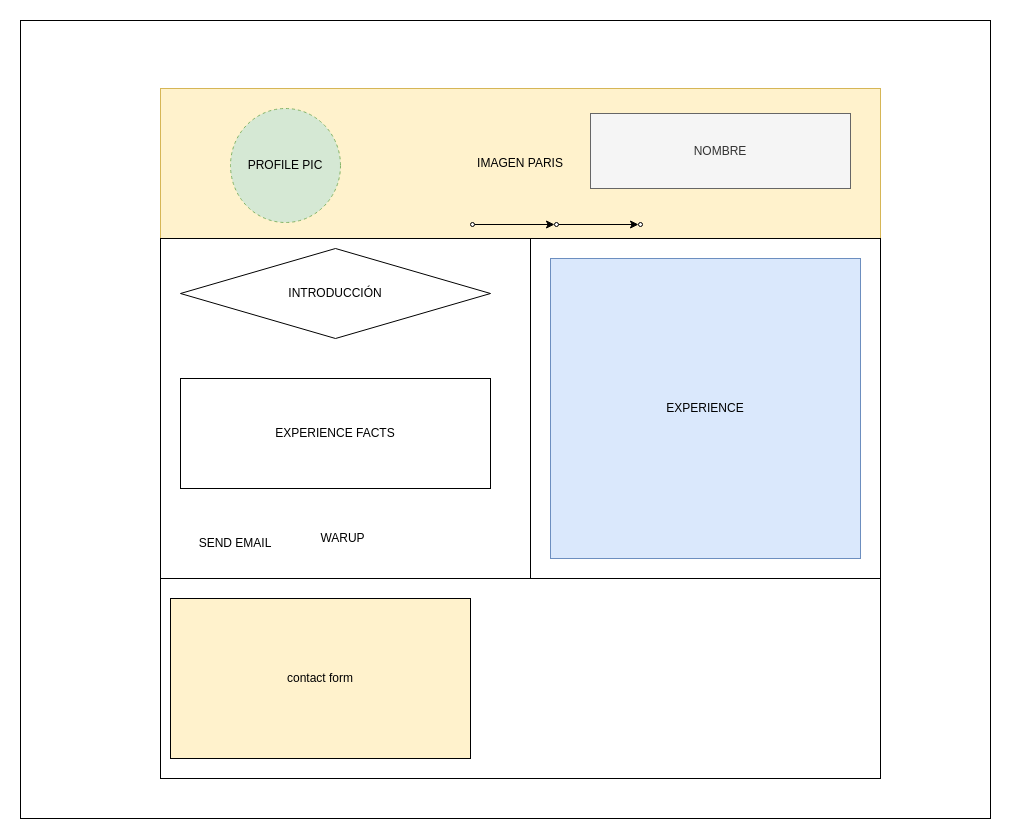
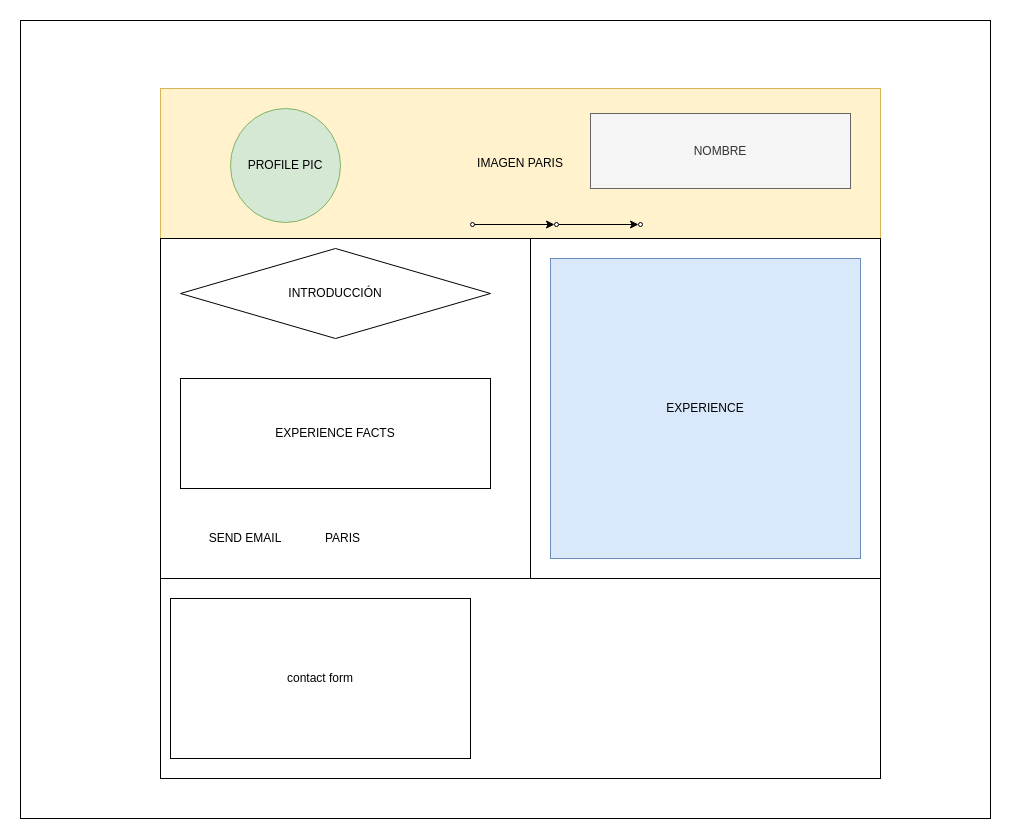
(286, 166) -> (286, 166)
(343, 539) -> (343, 539)
(236, 544) -> (246, 539)
(321, 679) -> (321, 679)
